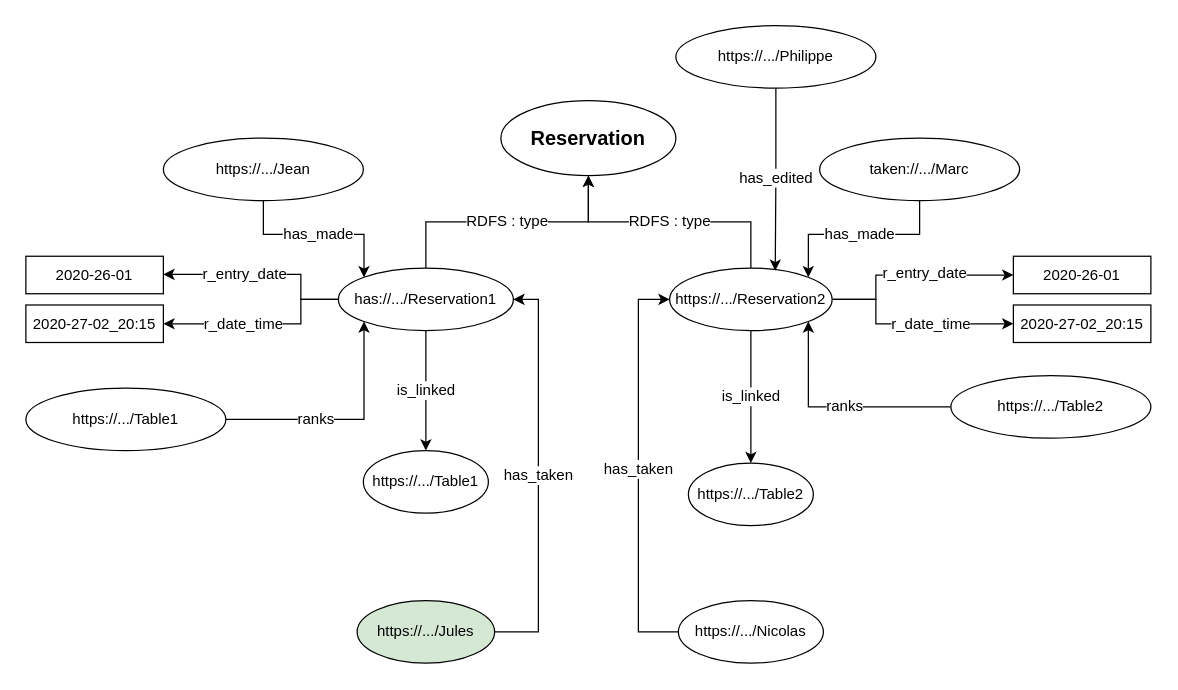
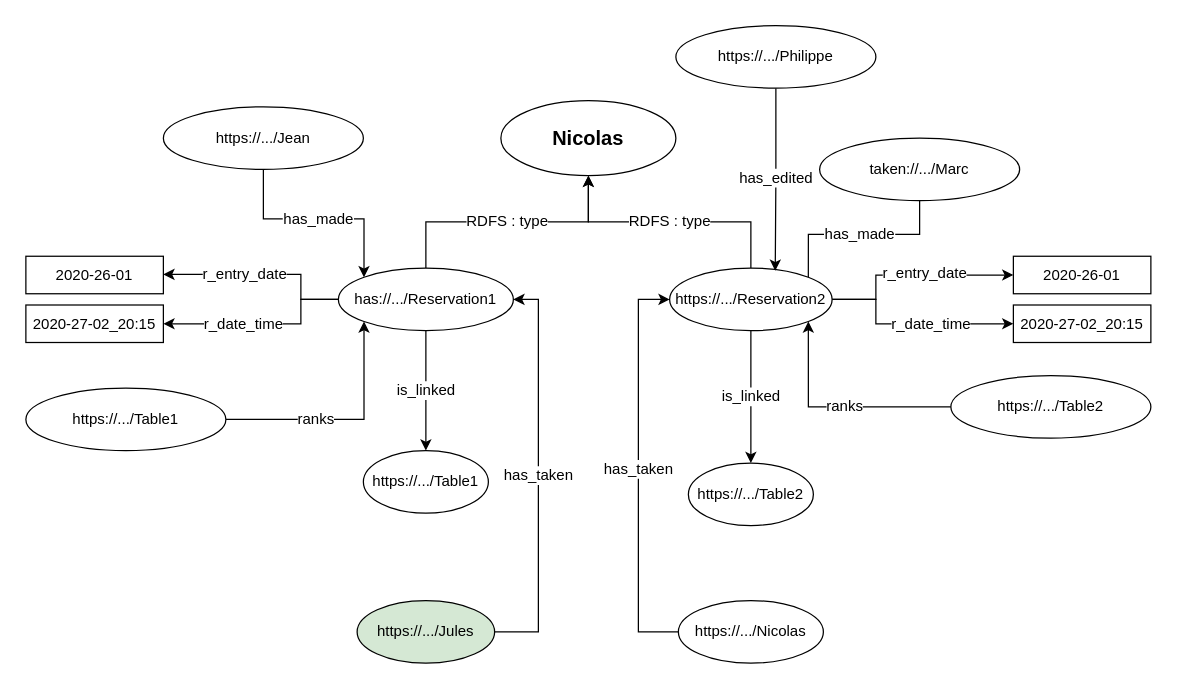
(588, 138) -> (588, 138)
(263, 169) -> (263, 138)
(808, 267) -> (808, 271)
